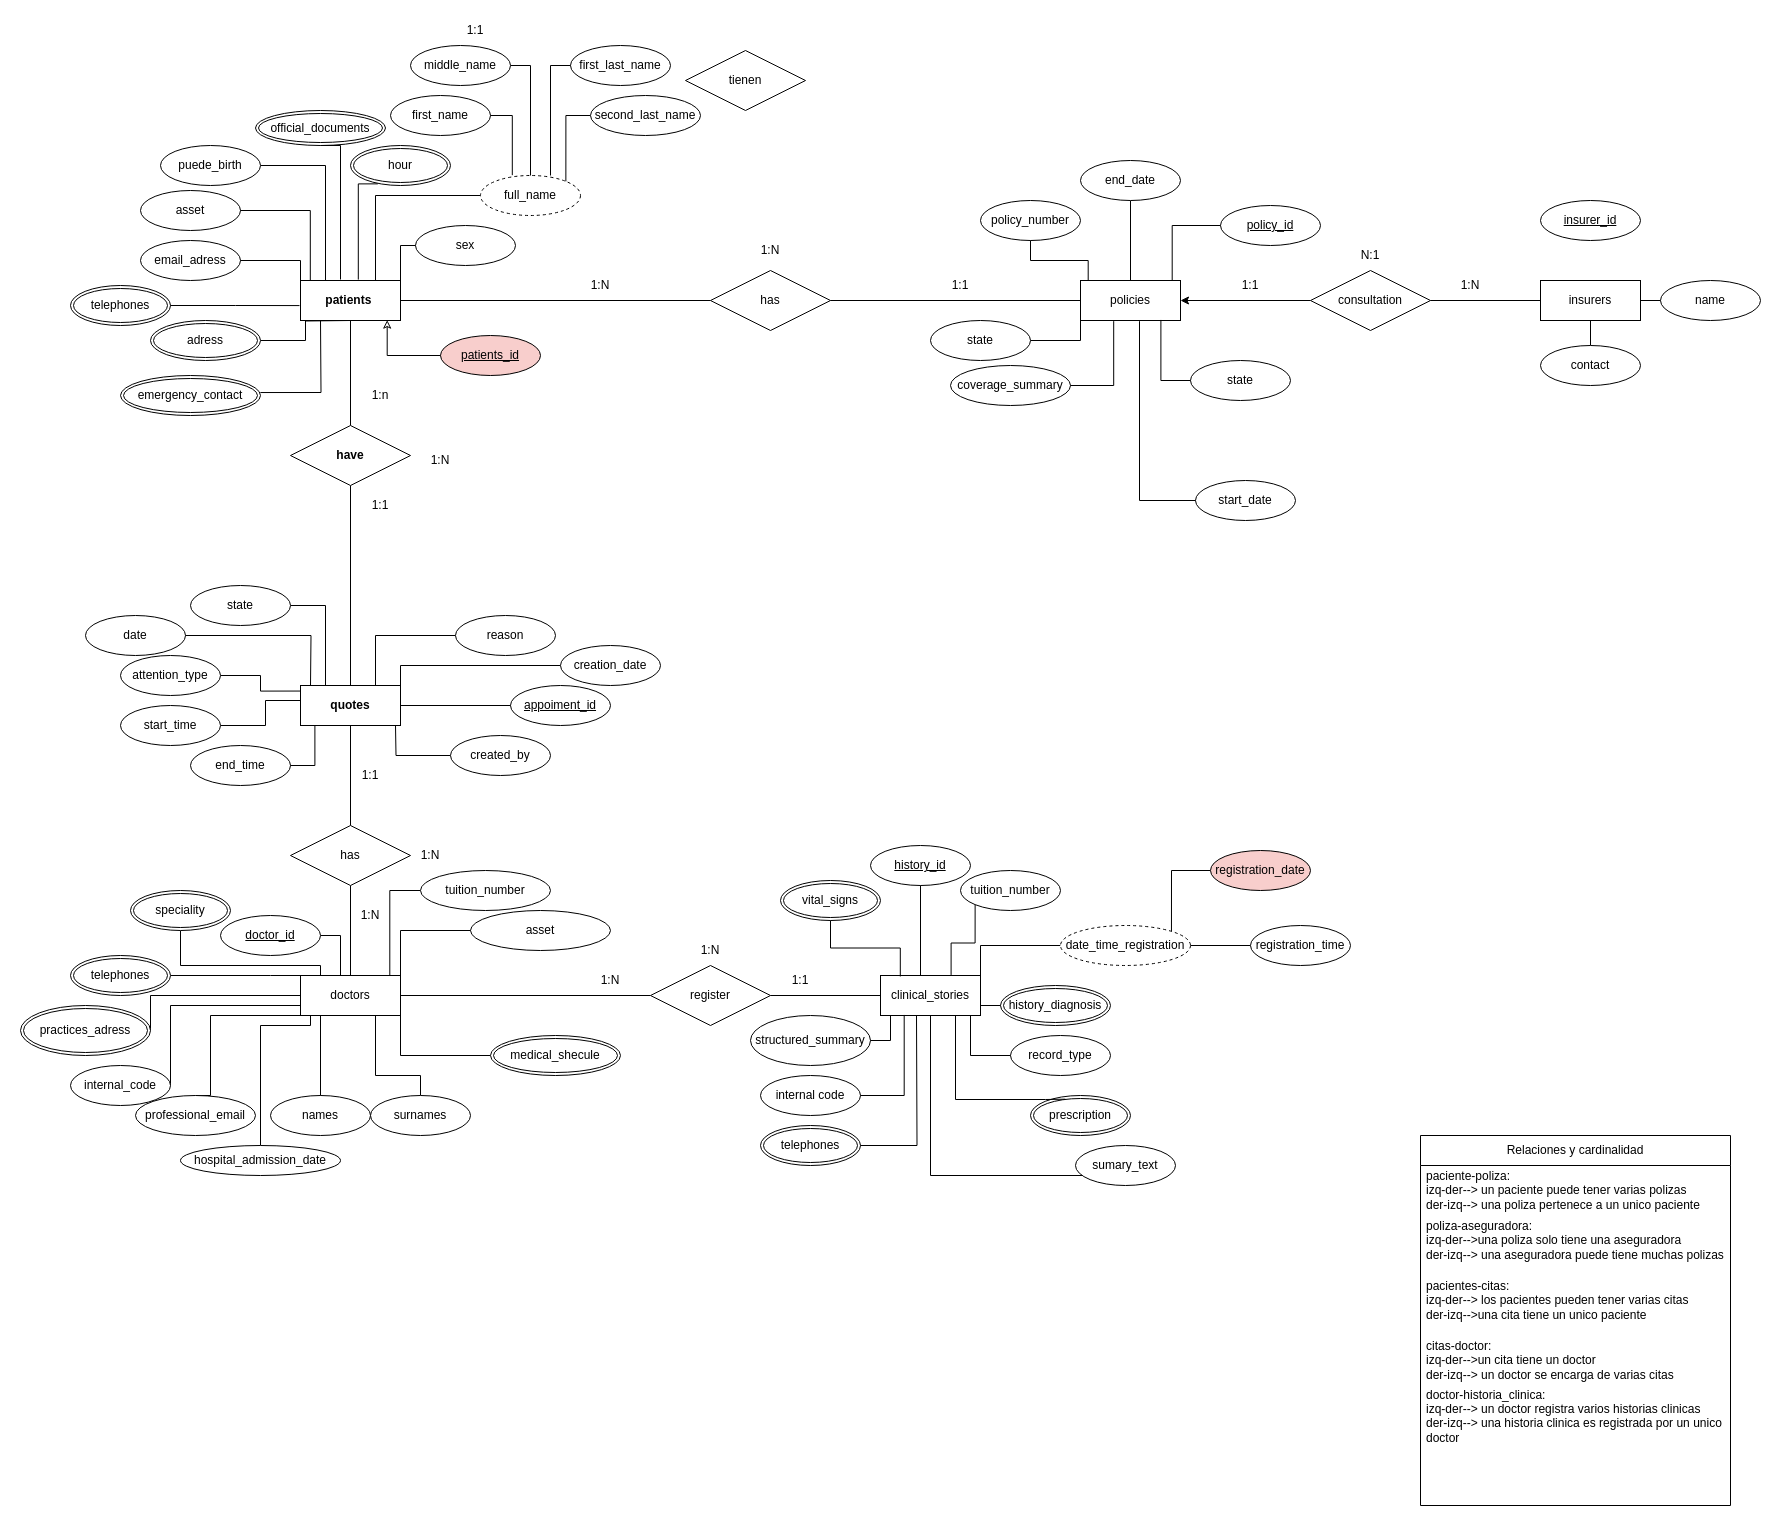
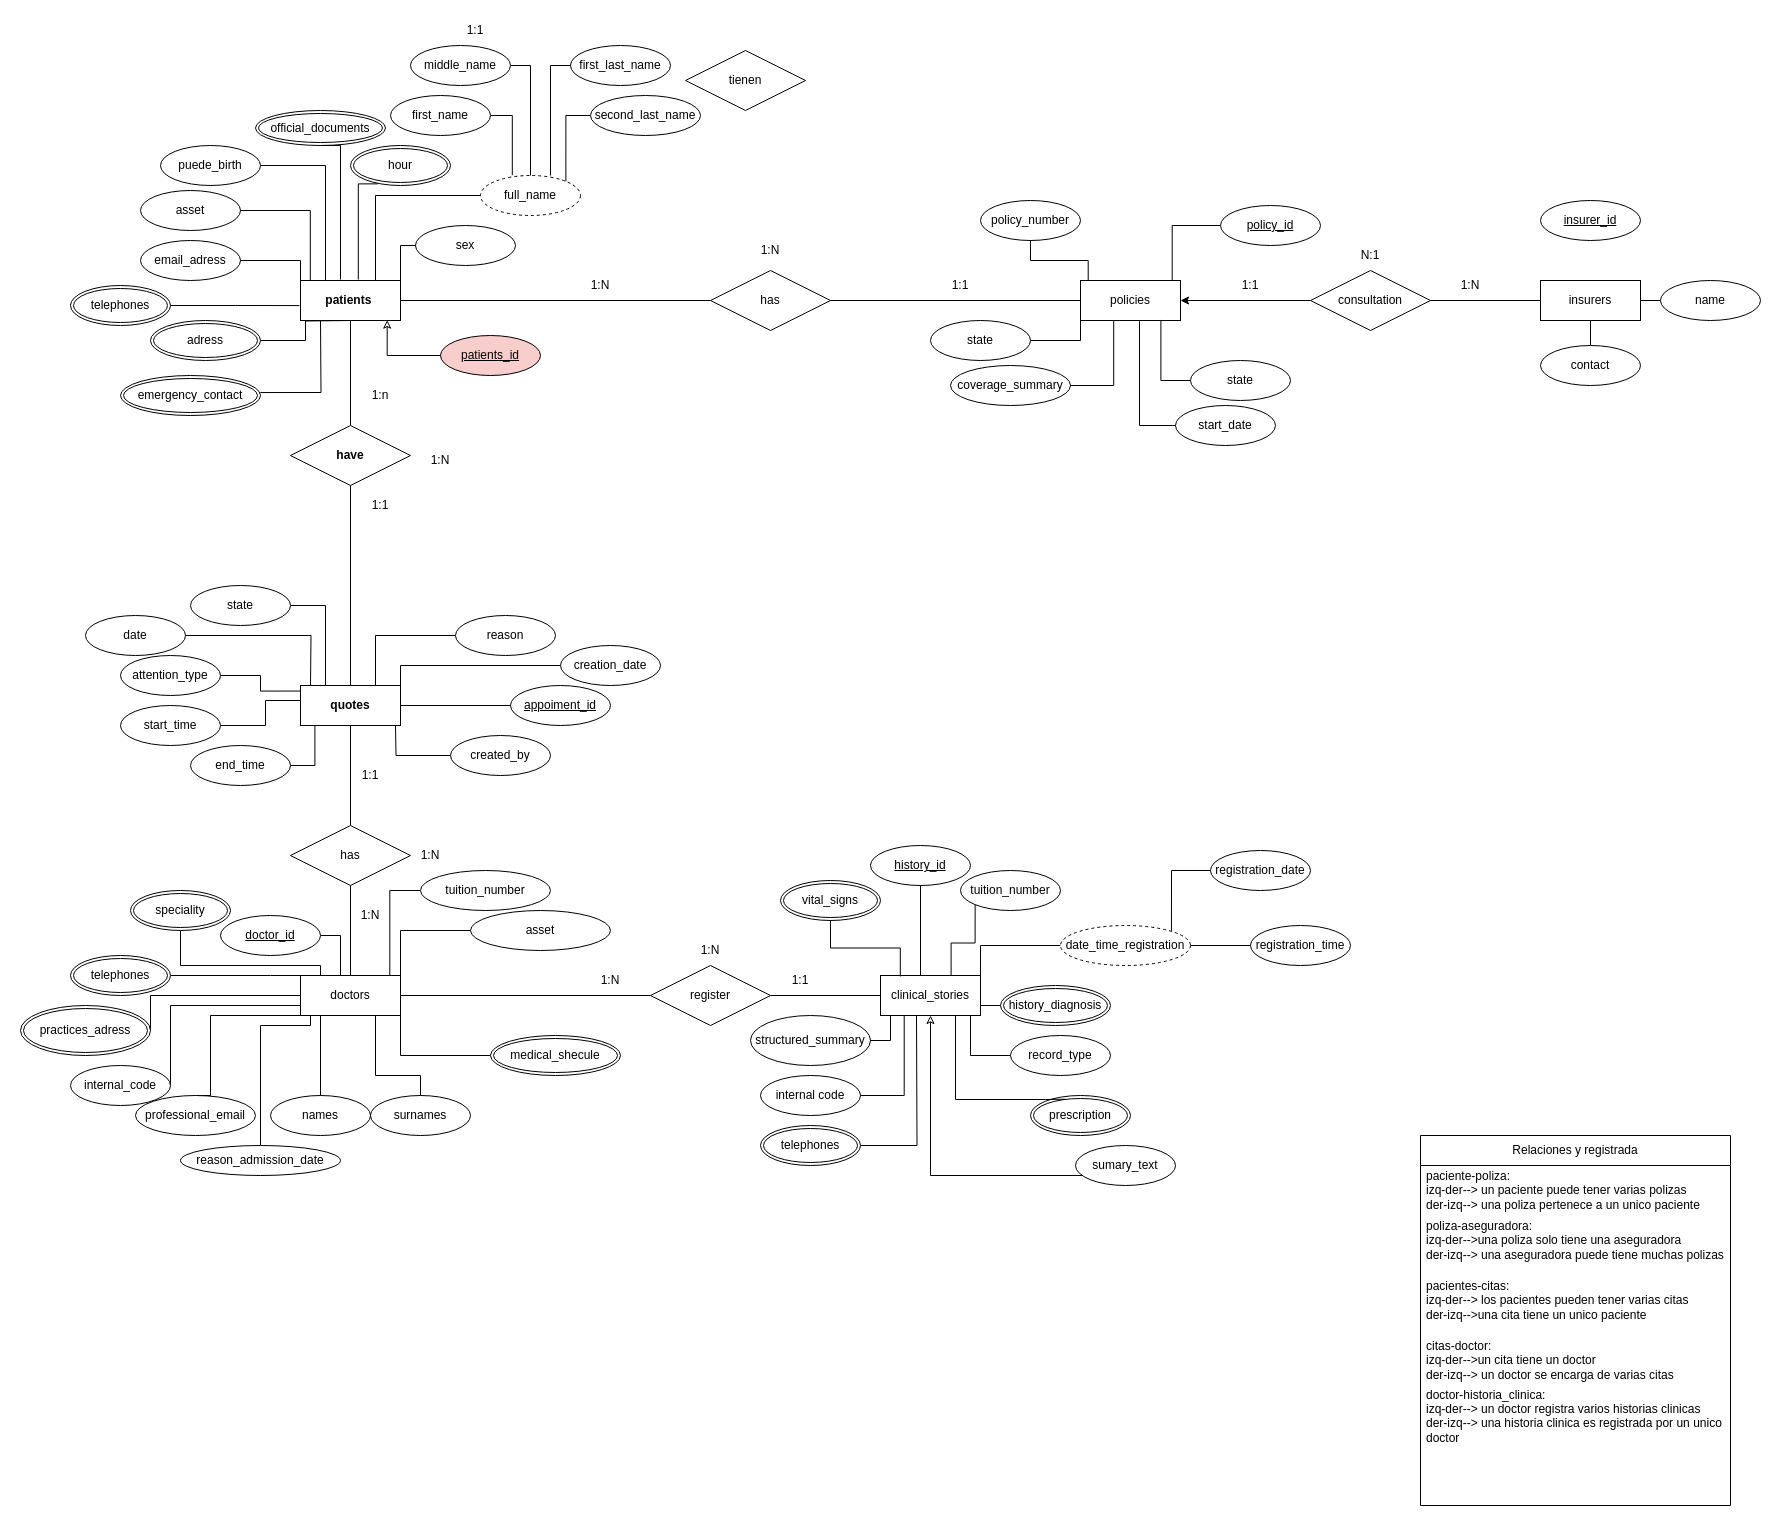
(1131, 181) -> none
(1131, 241) -> none
(1246, 501) -> (1226, 426)
(1261, 871) -> (1261, 871)
(931, 1021) -> (931, 1023)
(1576, 1151) -> (1576, 1151)
(261, 1161) -> (261, 1161)
